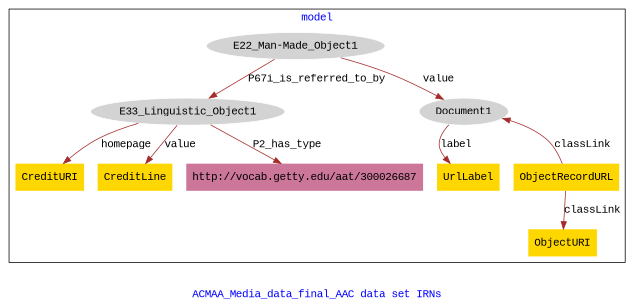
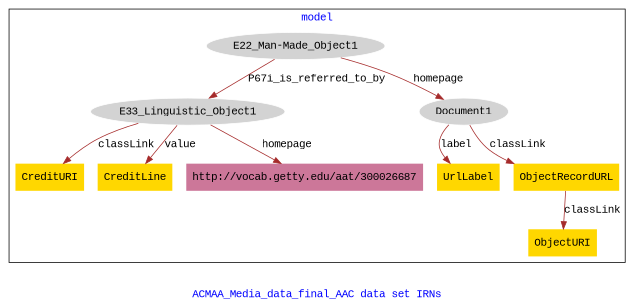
(439, 79) -> (439, 79)
(542, 136) -> (485, 146)
(126, 144) -> (126, 144)
(287, 144) -> (287, 144)
